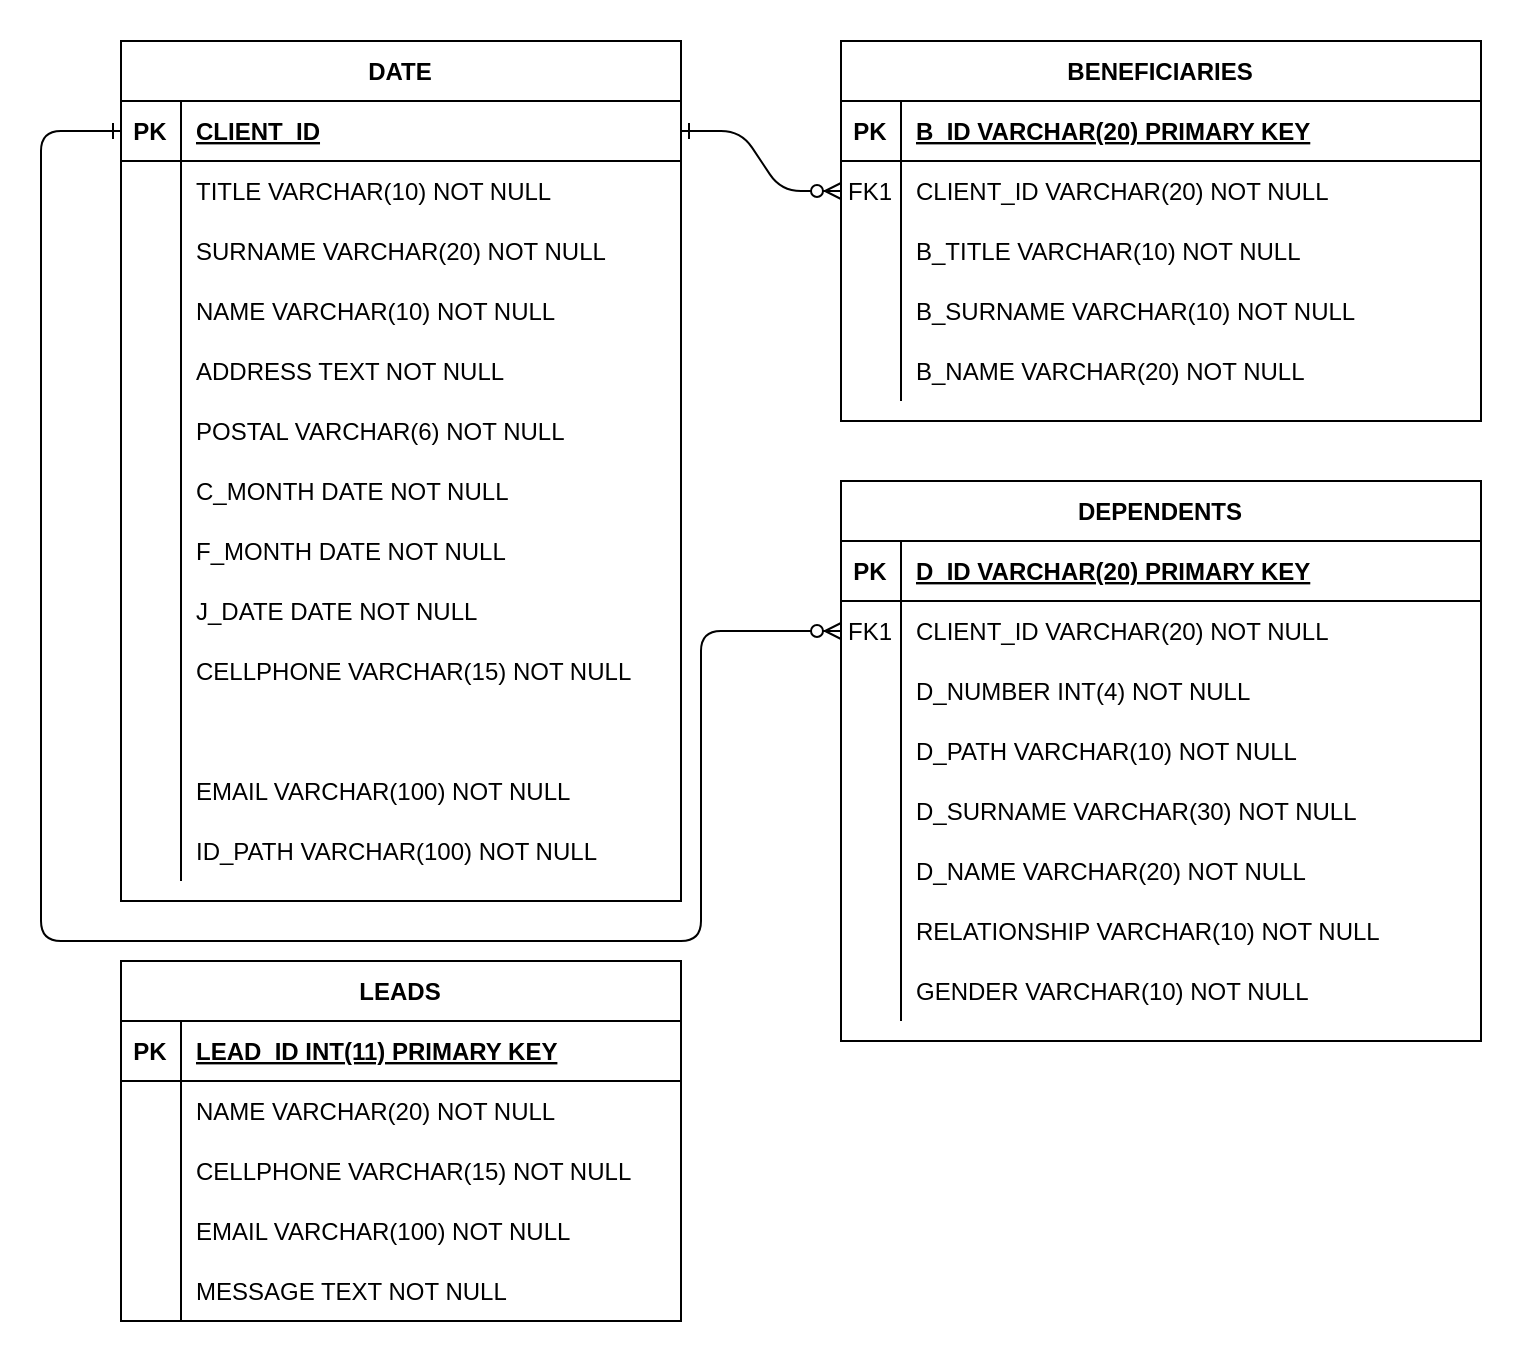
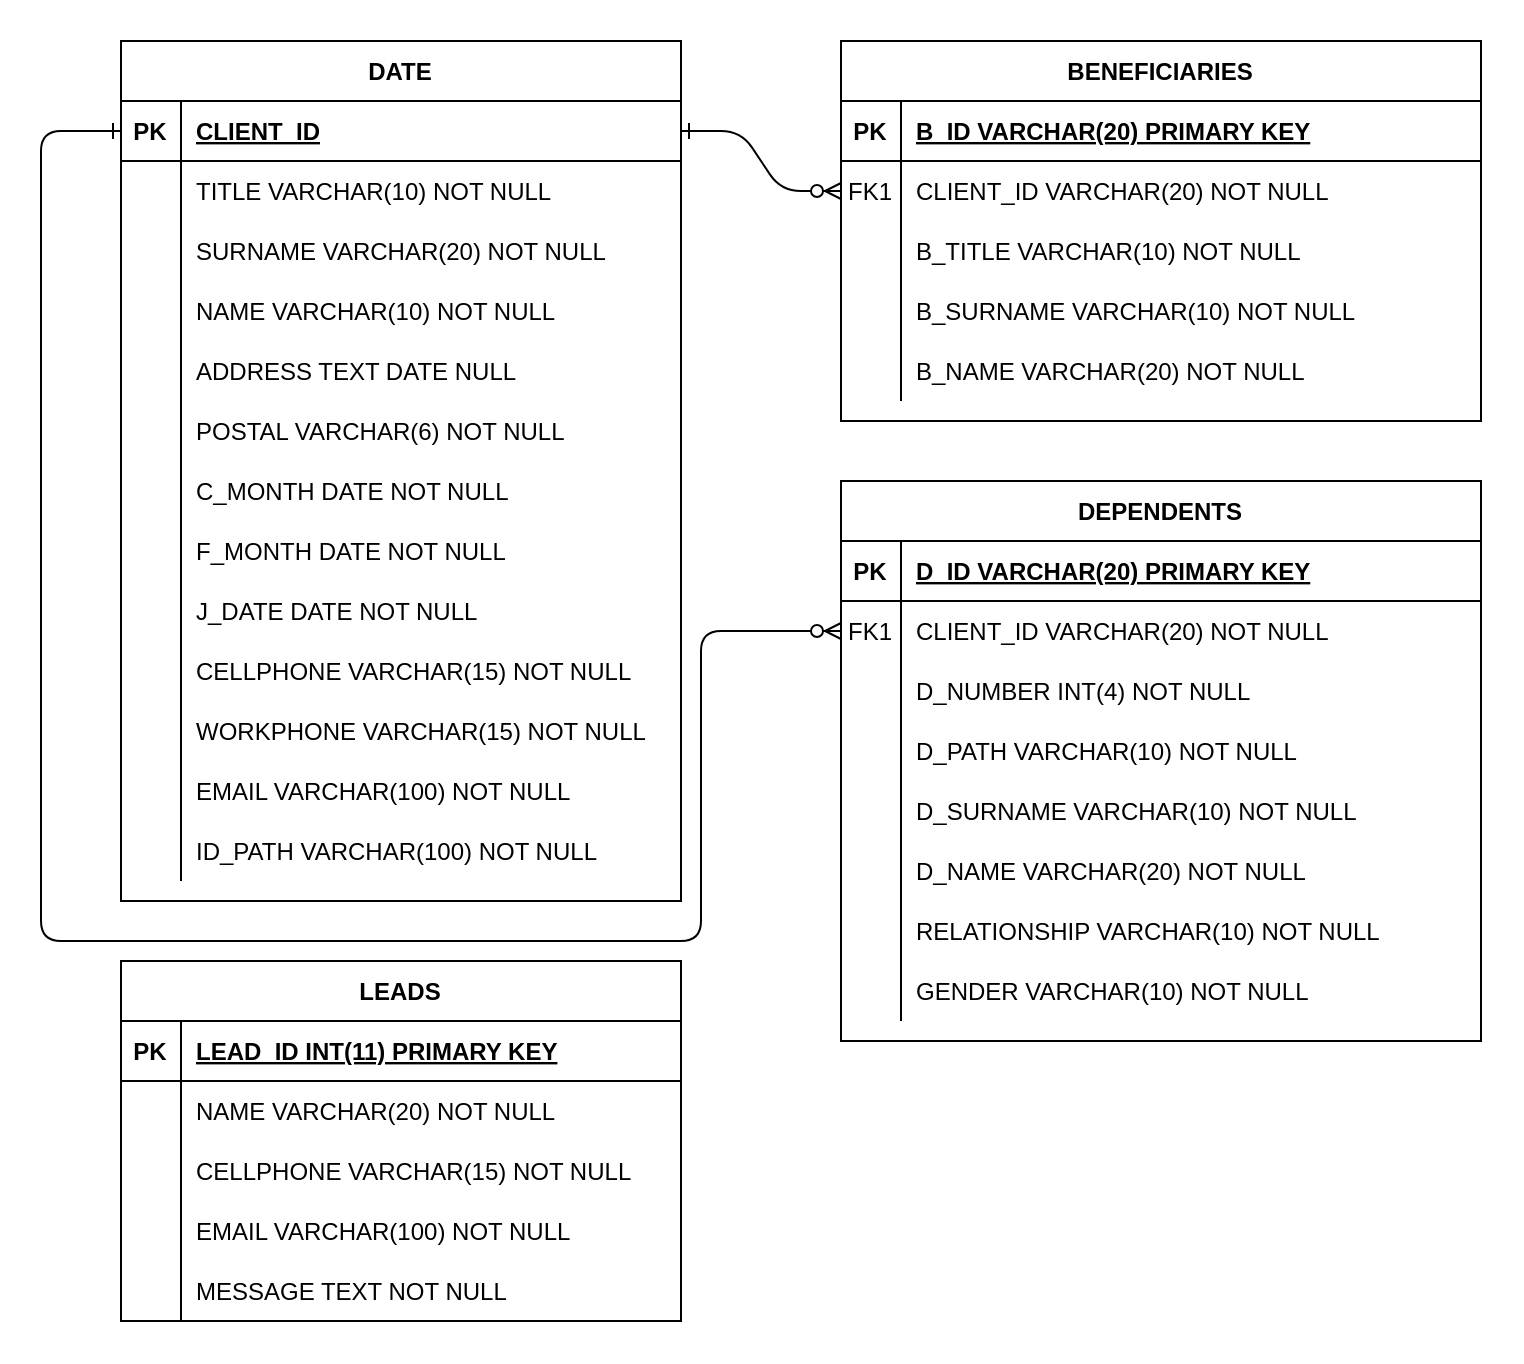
(328, 372) -> (334, 372)
none -> (431, 731)
(1108, 812) -> (1108, 812)
